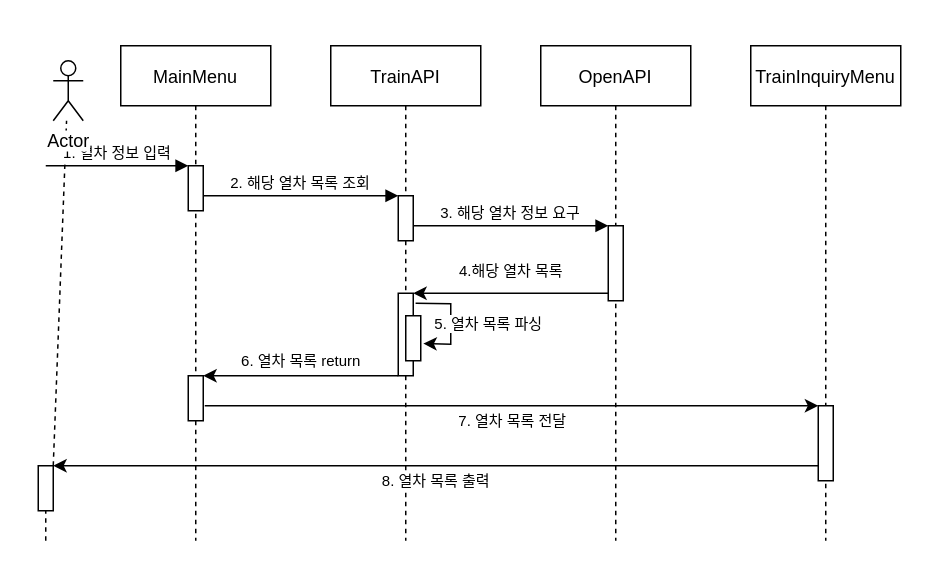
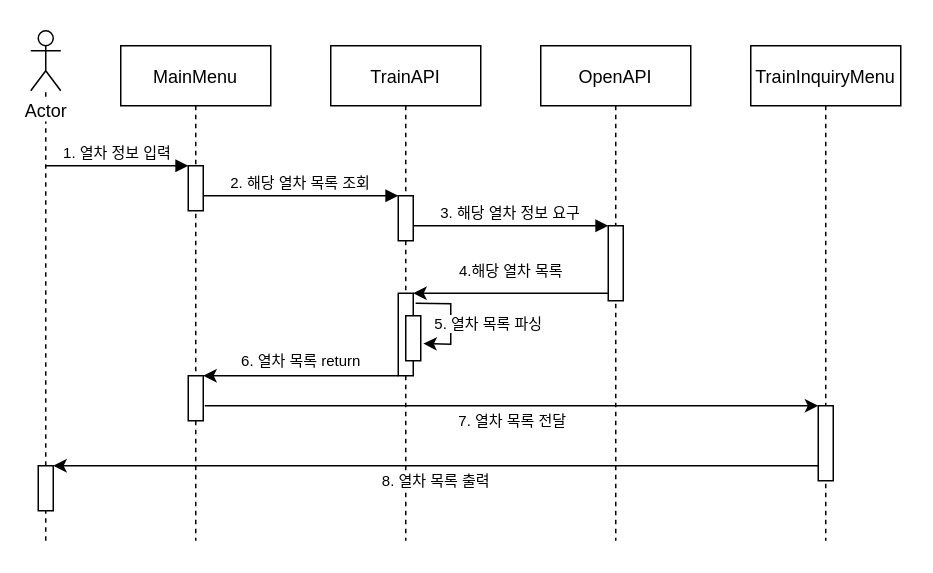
(68, 91) -> (46, 61)
